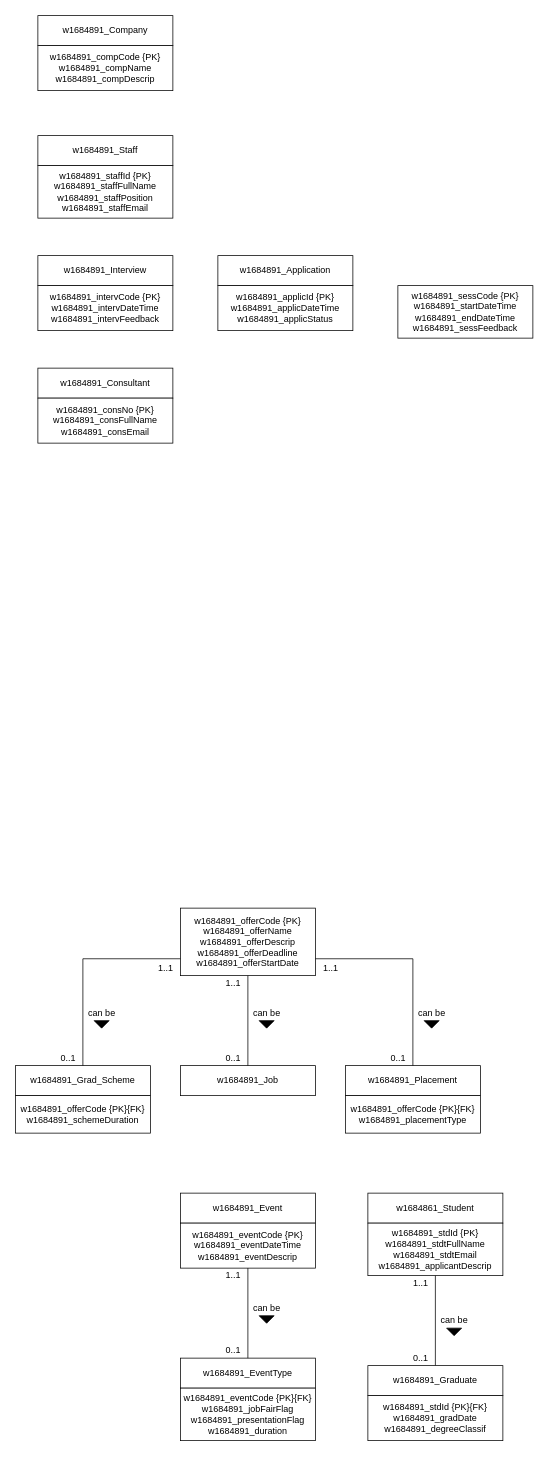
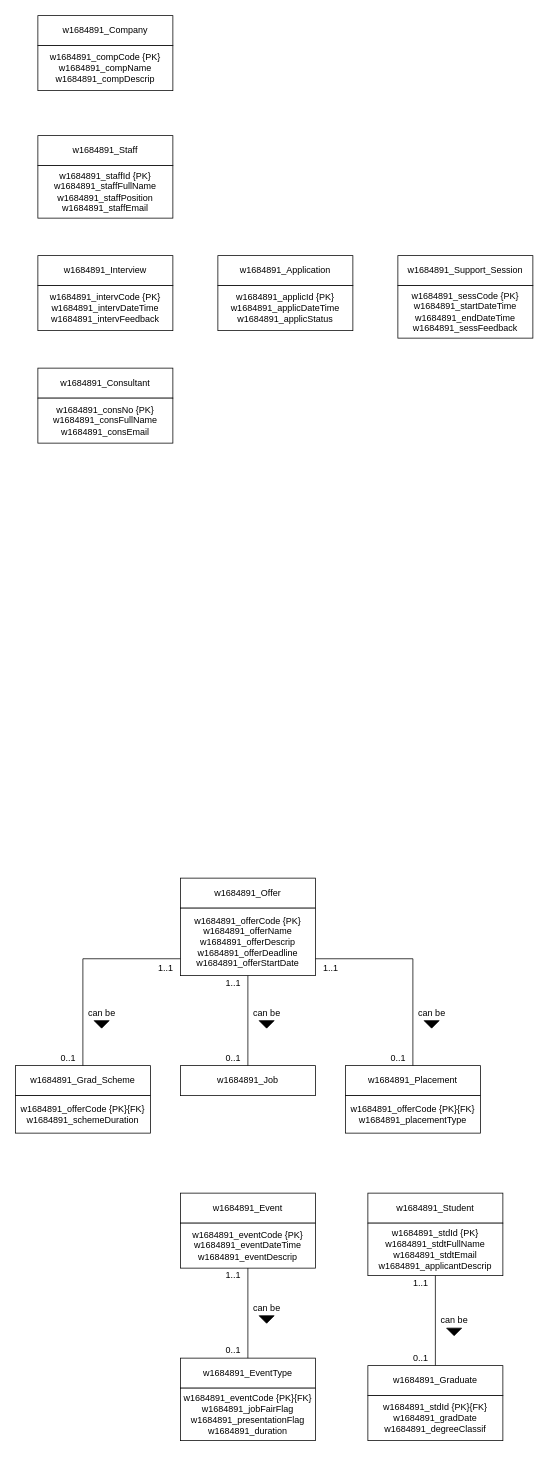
none -> (465, 270)
none -> (248, 893)
(435, 1208) -> (435, 1208)
